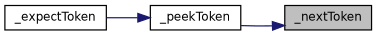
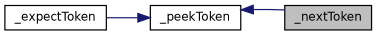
(257, 26) -> (269, 10)
